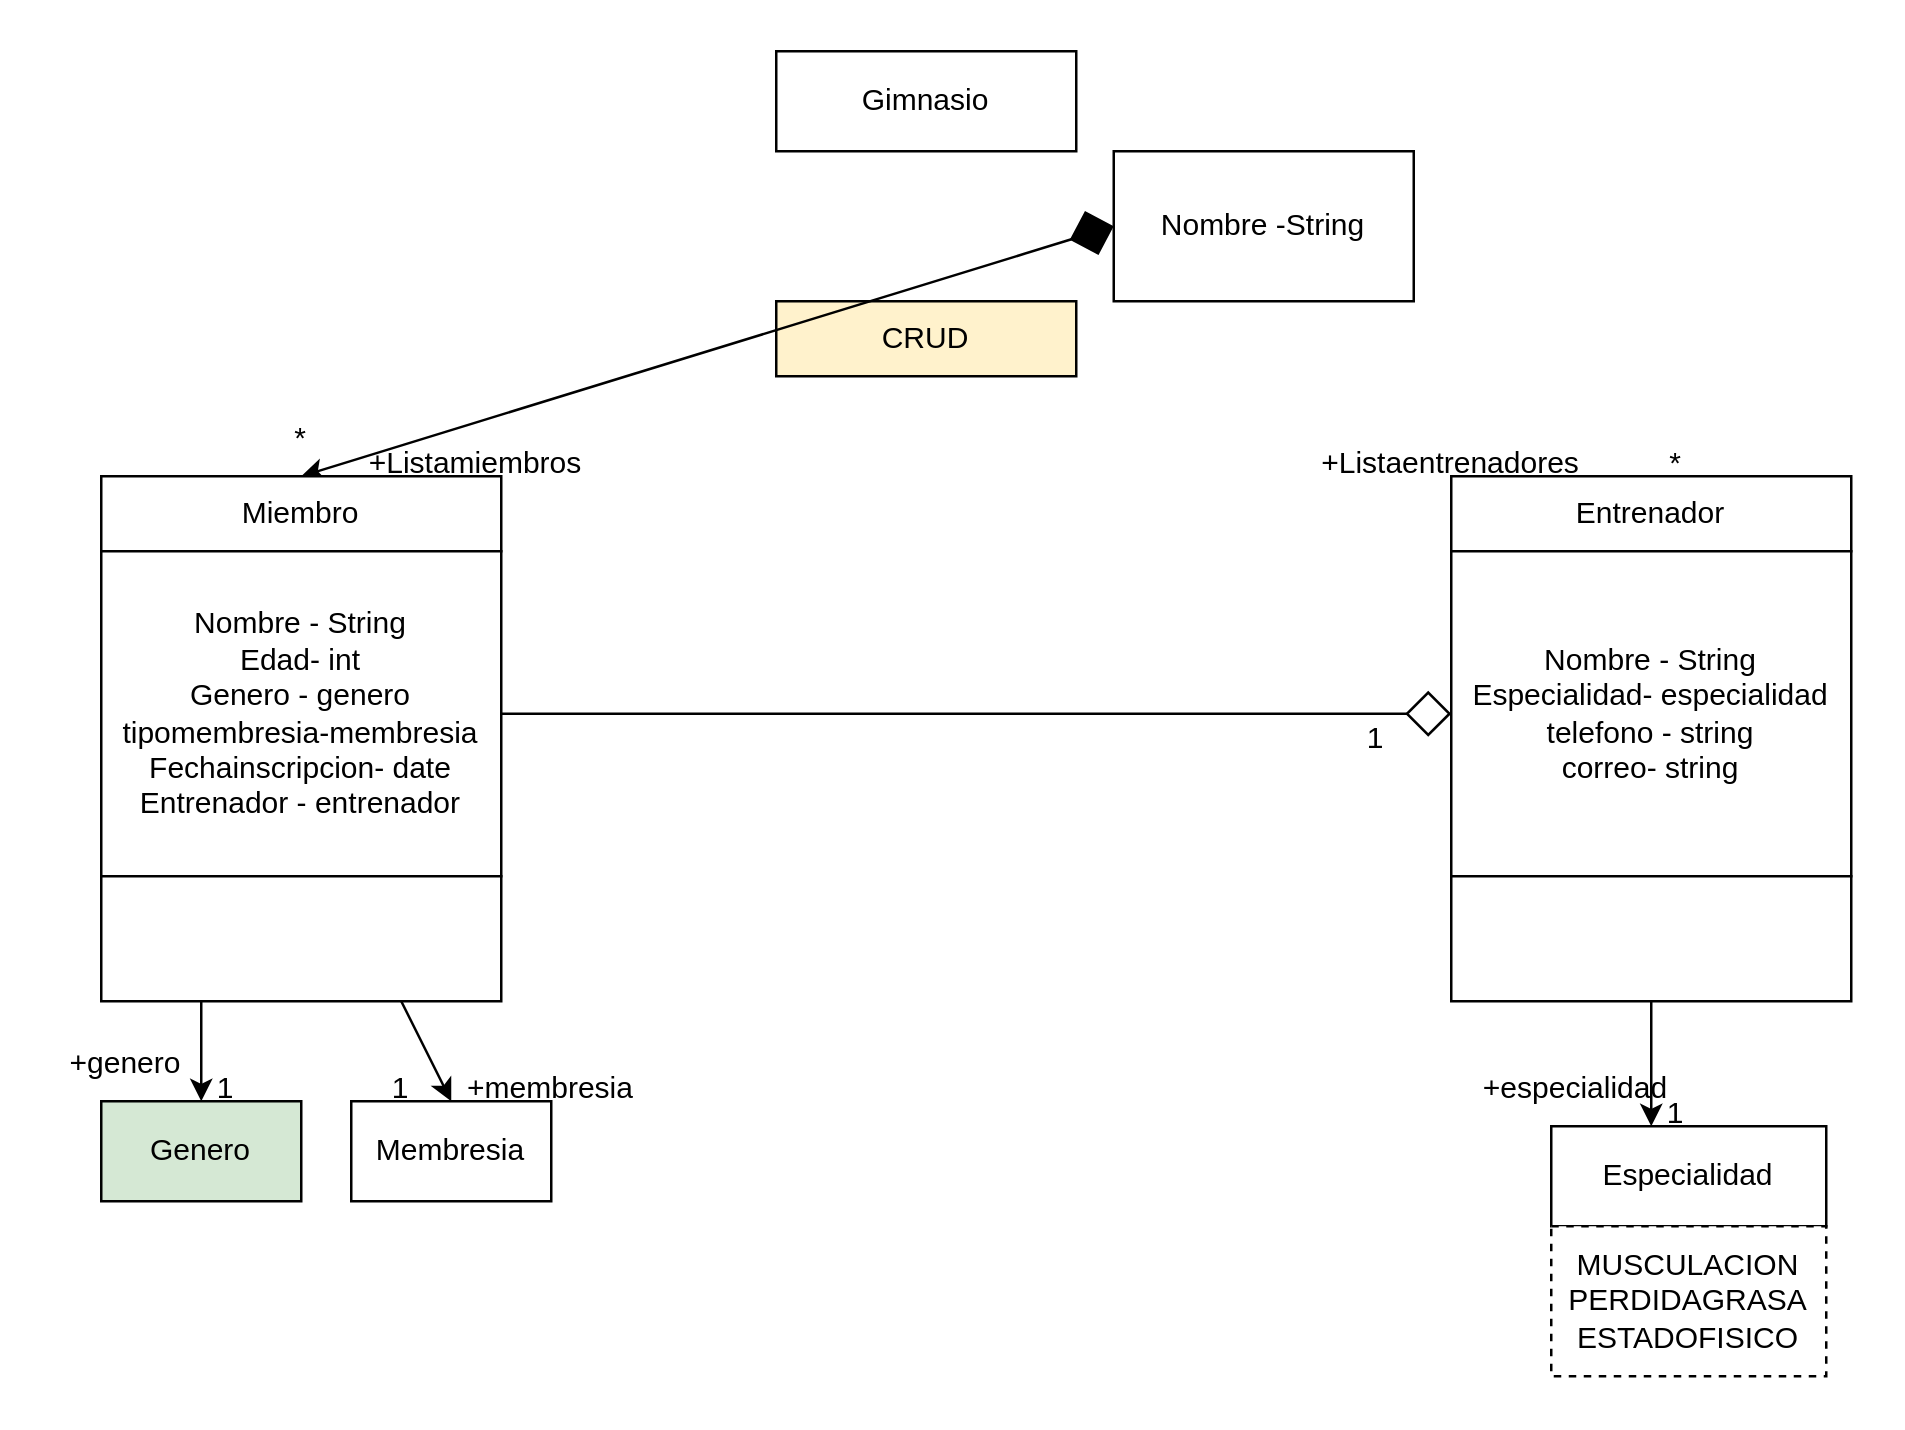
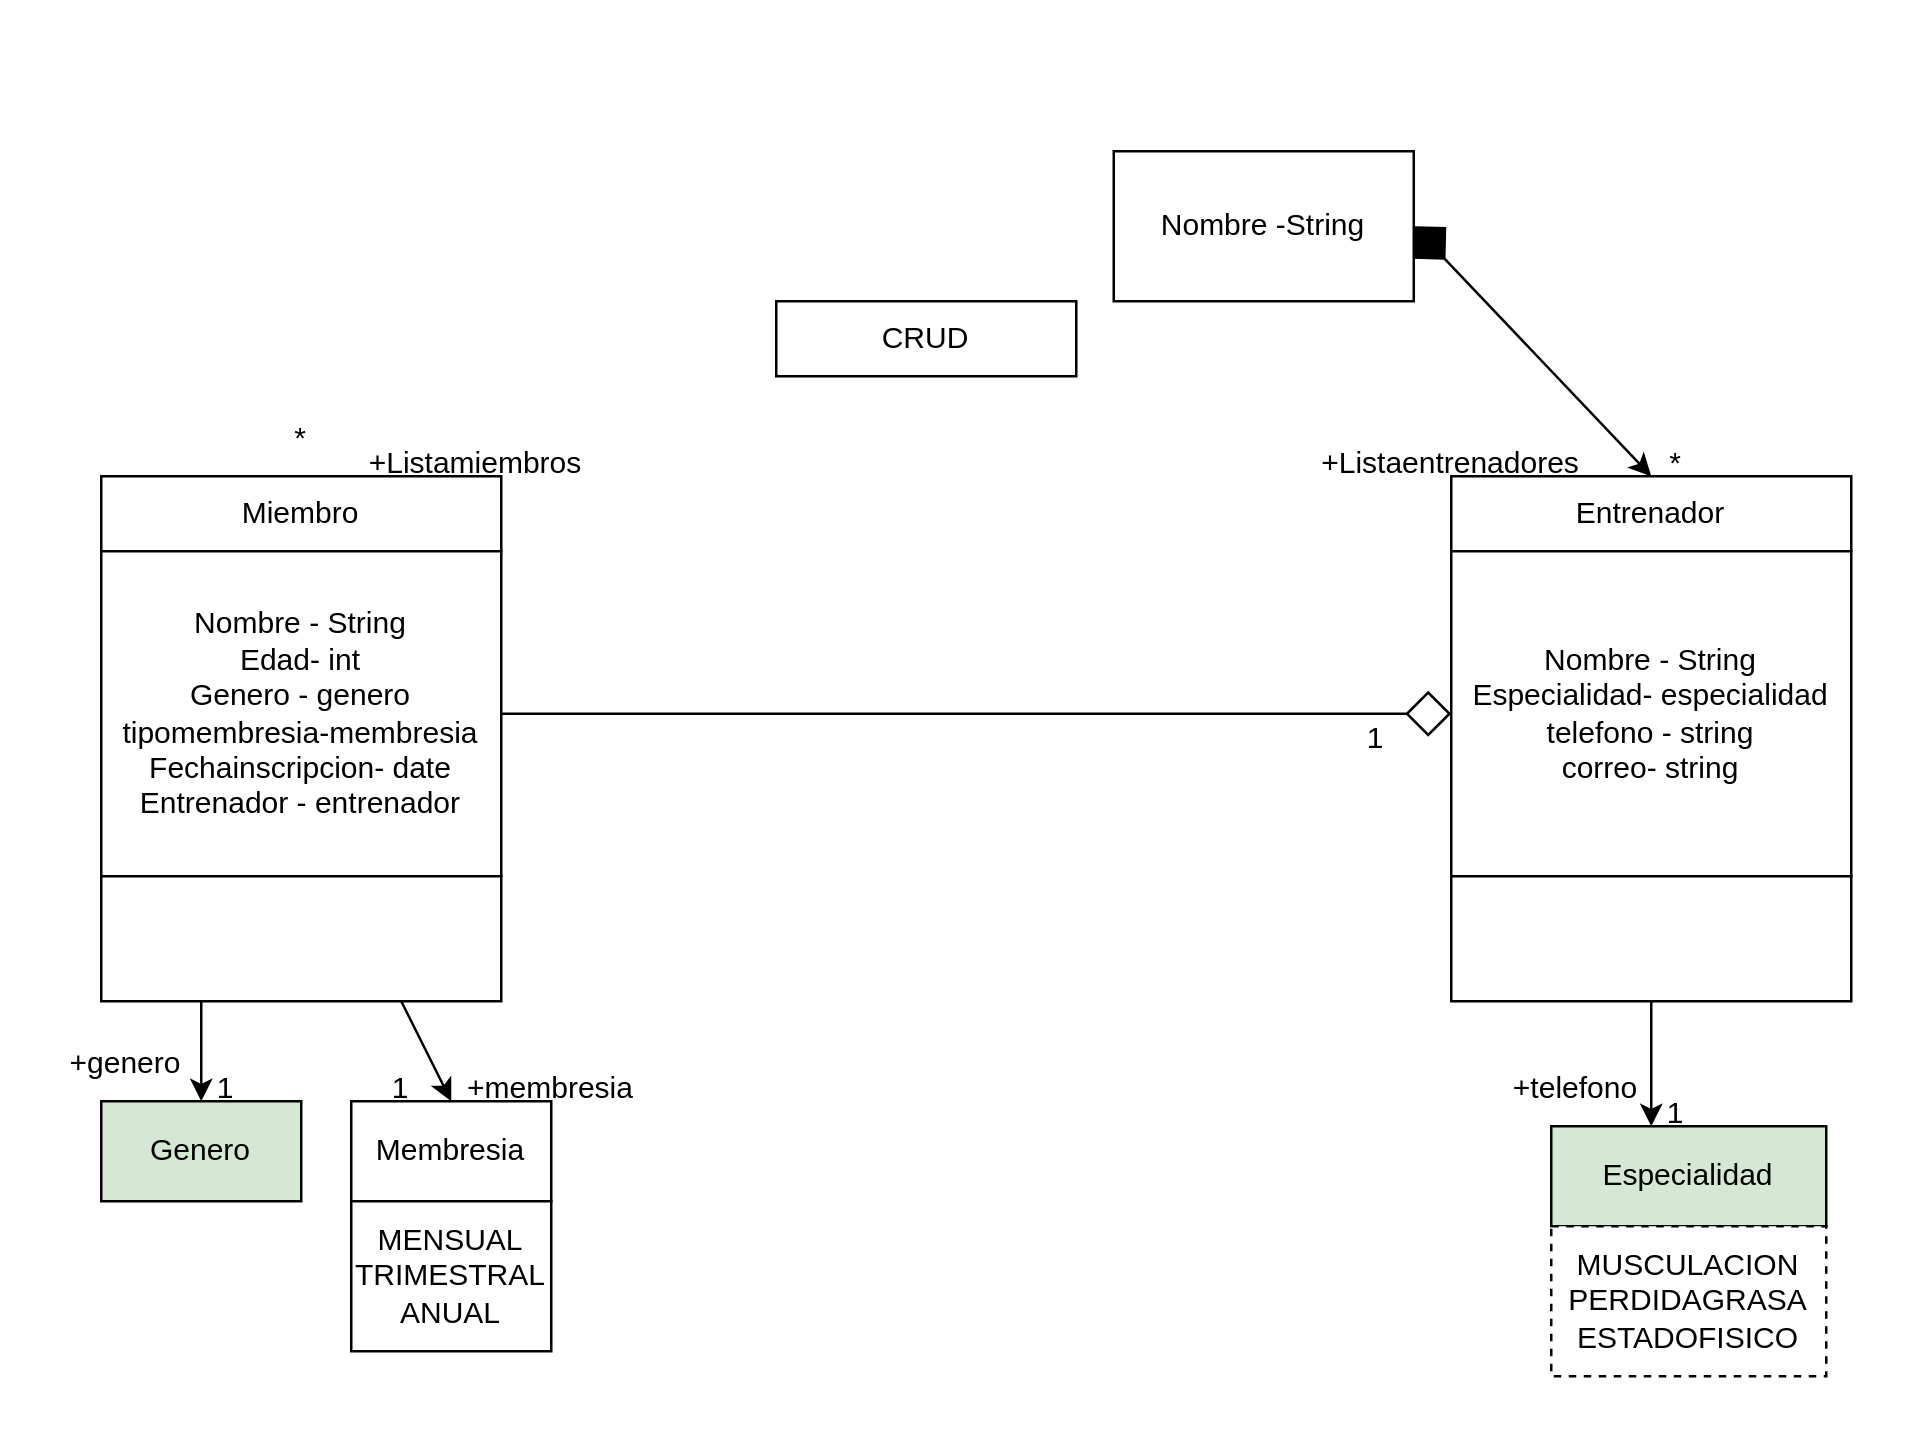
(926, 101) -> none
(926, 339) -> (926, 339)
(693, 356) -> none
none -> (1542, 362)
(1576, 1089) -> (1576, 1089)
(1689, 1176) -> (1689, 1176)
none -> (451, 1276)
